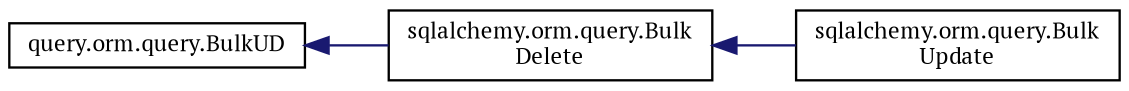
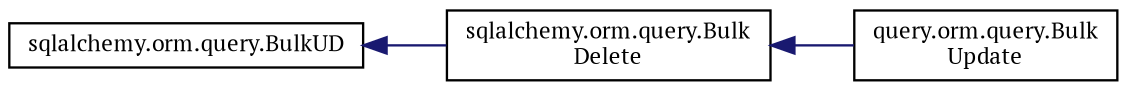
(157, 45) -> (186, 45)
(958, 45) -> (986, 45)
